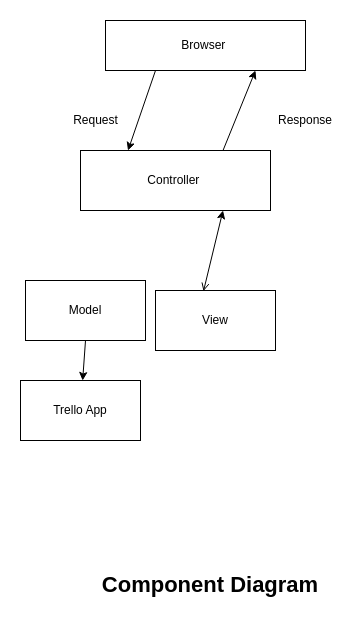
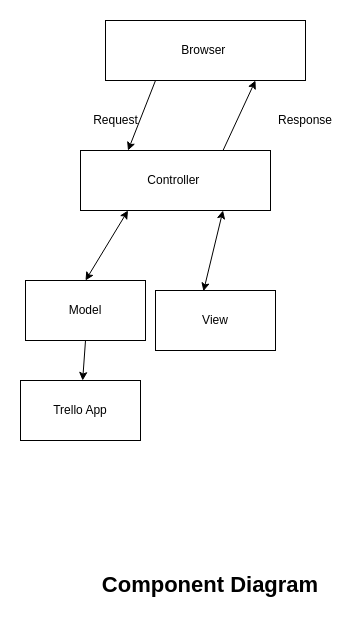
(206, 46) -> (206, 51)
(96, 121) -> (116, 121)
none -> (107, 245)
(205, 285) -> (205, 283)
